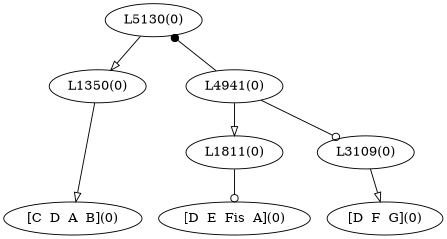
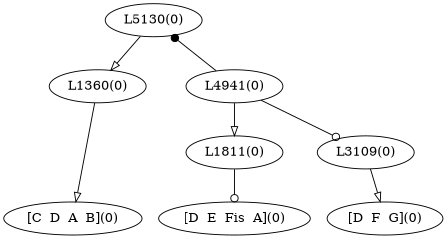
(98, 86) -> (98, 86)
